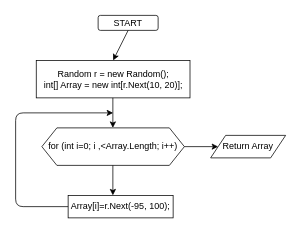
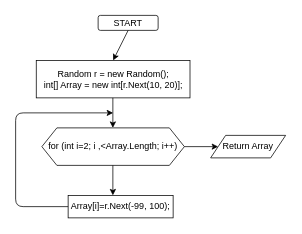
(113, 147) -> (113, 147)
(120, 207) -> (120, 207)
